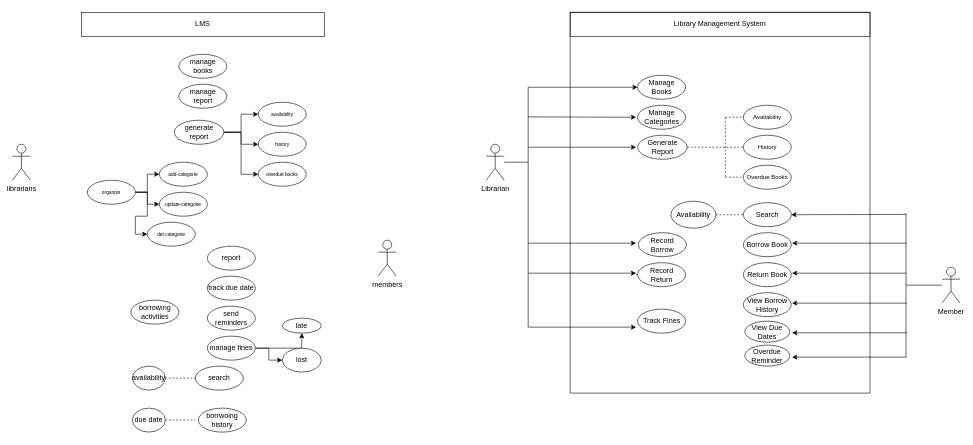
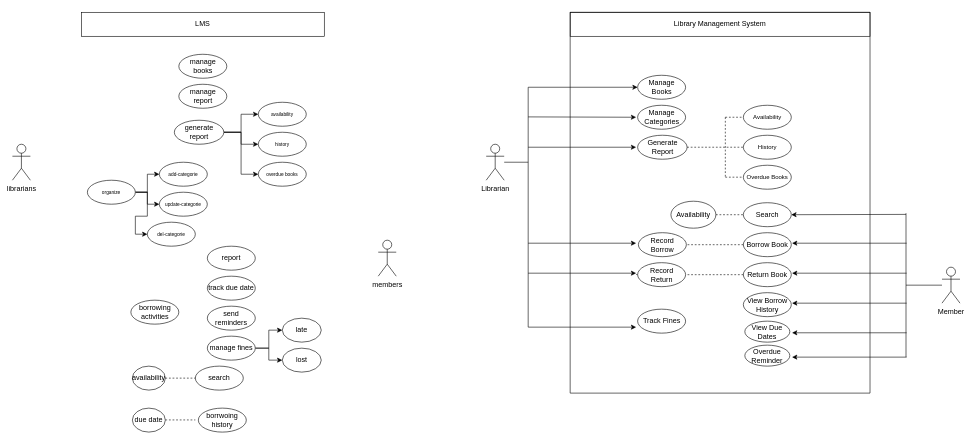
none -> (716, 245)
none -> (715, 275)
(302, 326) -> (302, 330)
